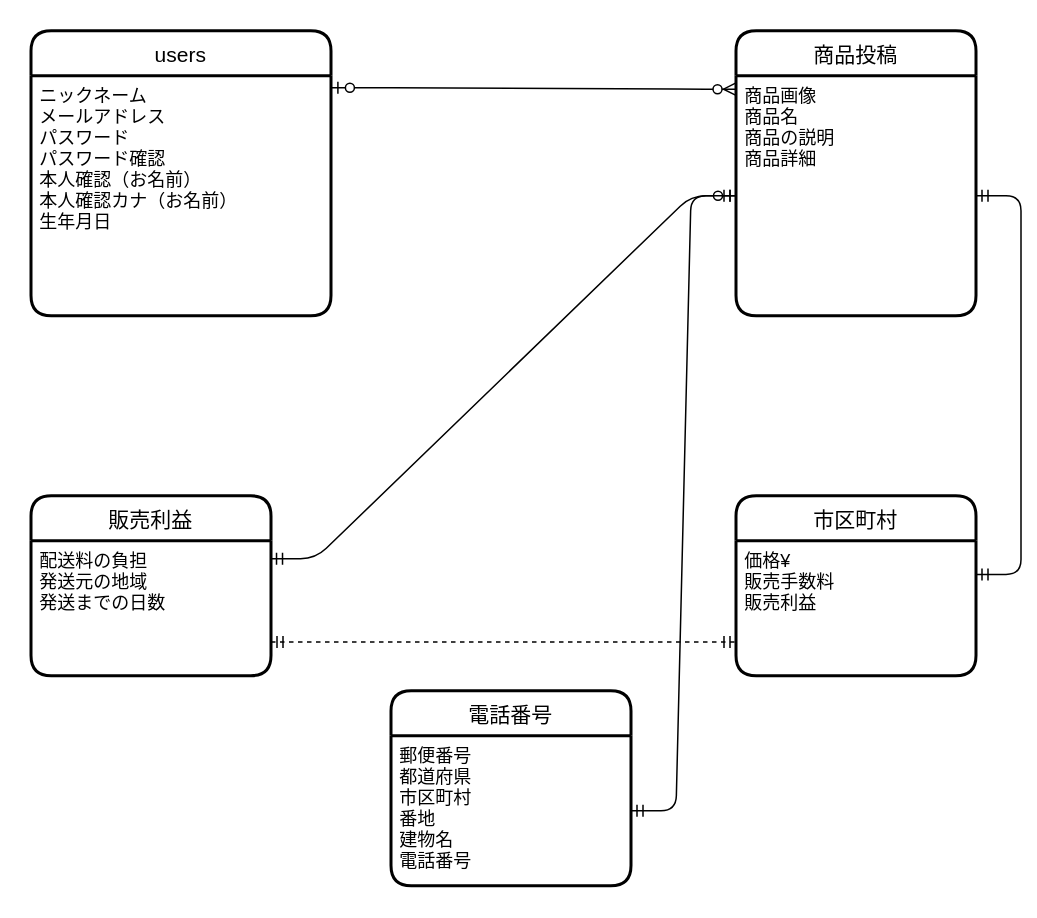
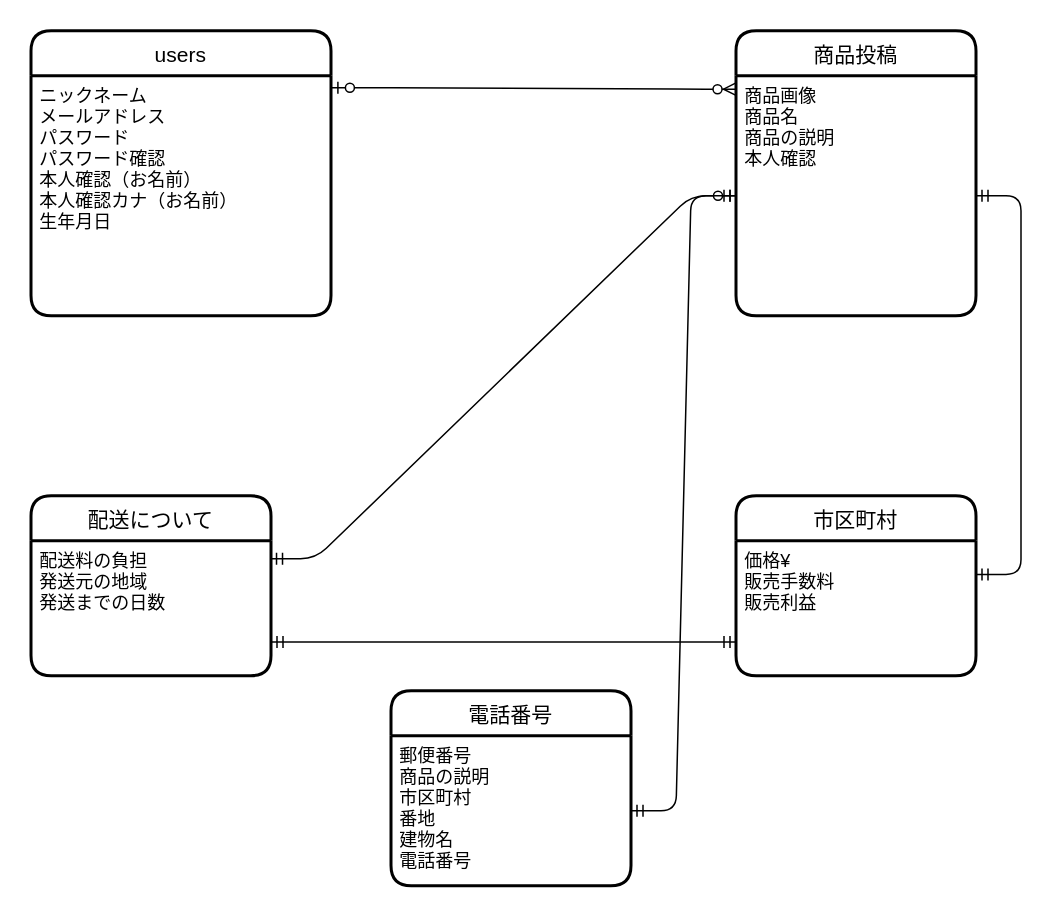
(780, 96) -> (780, 96)
(150, 520) -> (150, 520)
(503, 642) -> (503, 642)
(435, 756) -> (435, 756)
